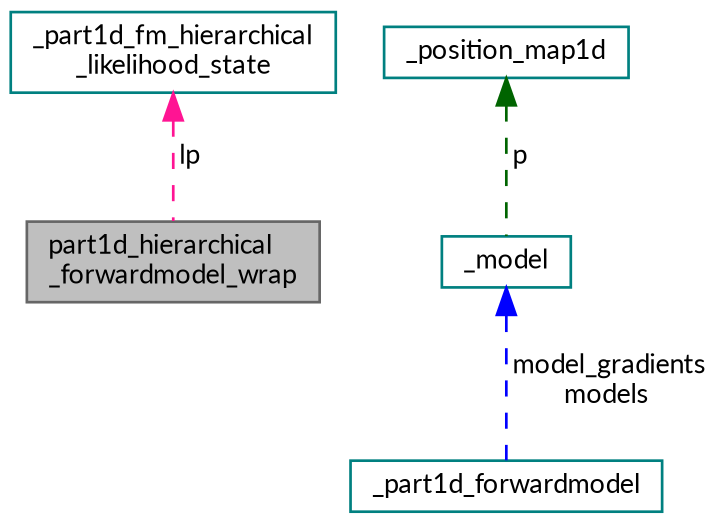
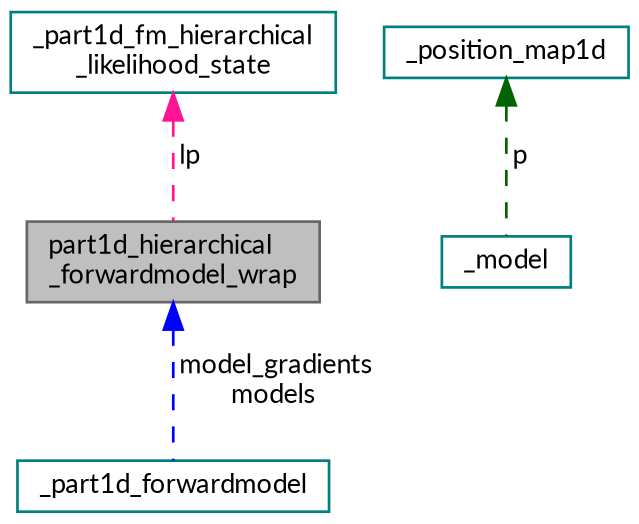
(506, 388) -> (173, 395)
